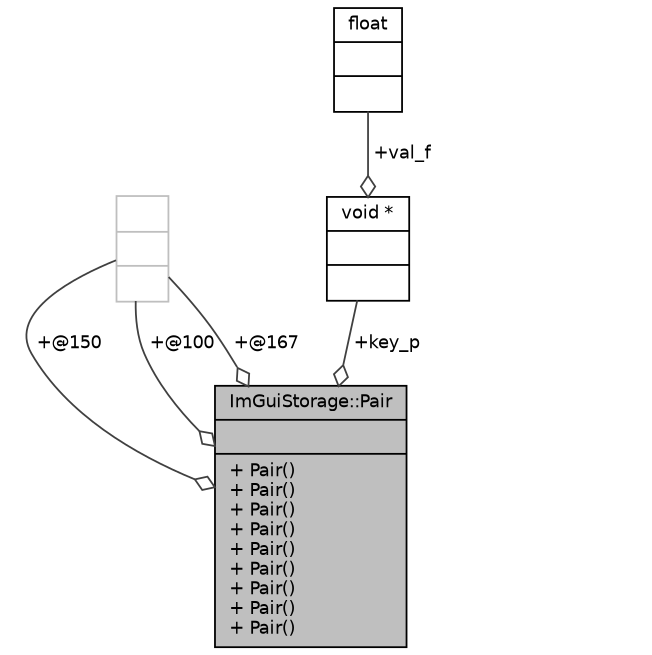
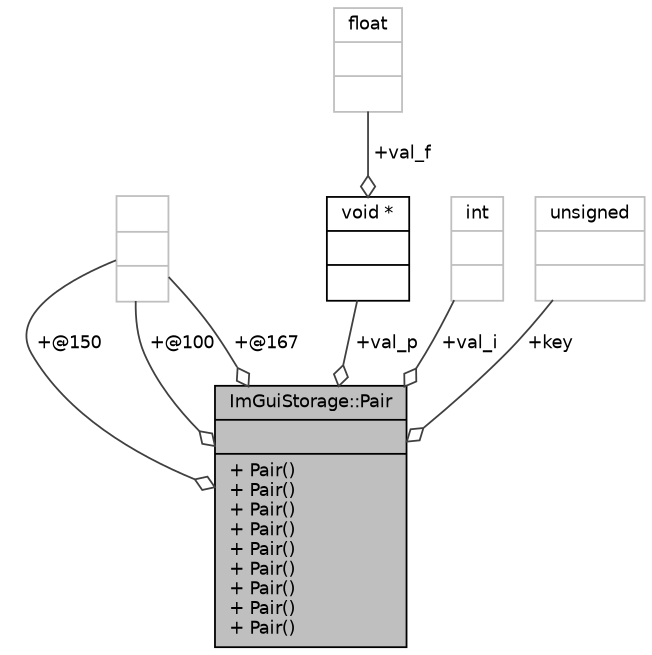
(368, 60) -> (368, 60)
none -> (477, 249)
none -> (590, 249)
(384, 344) -> (384, 344)
